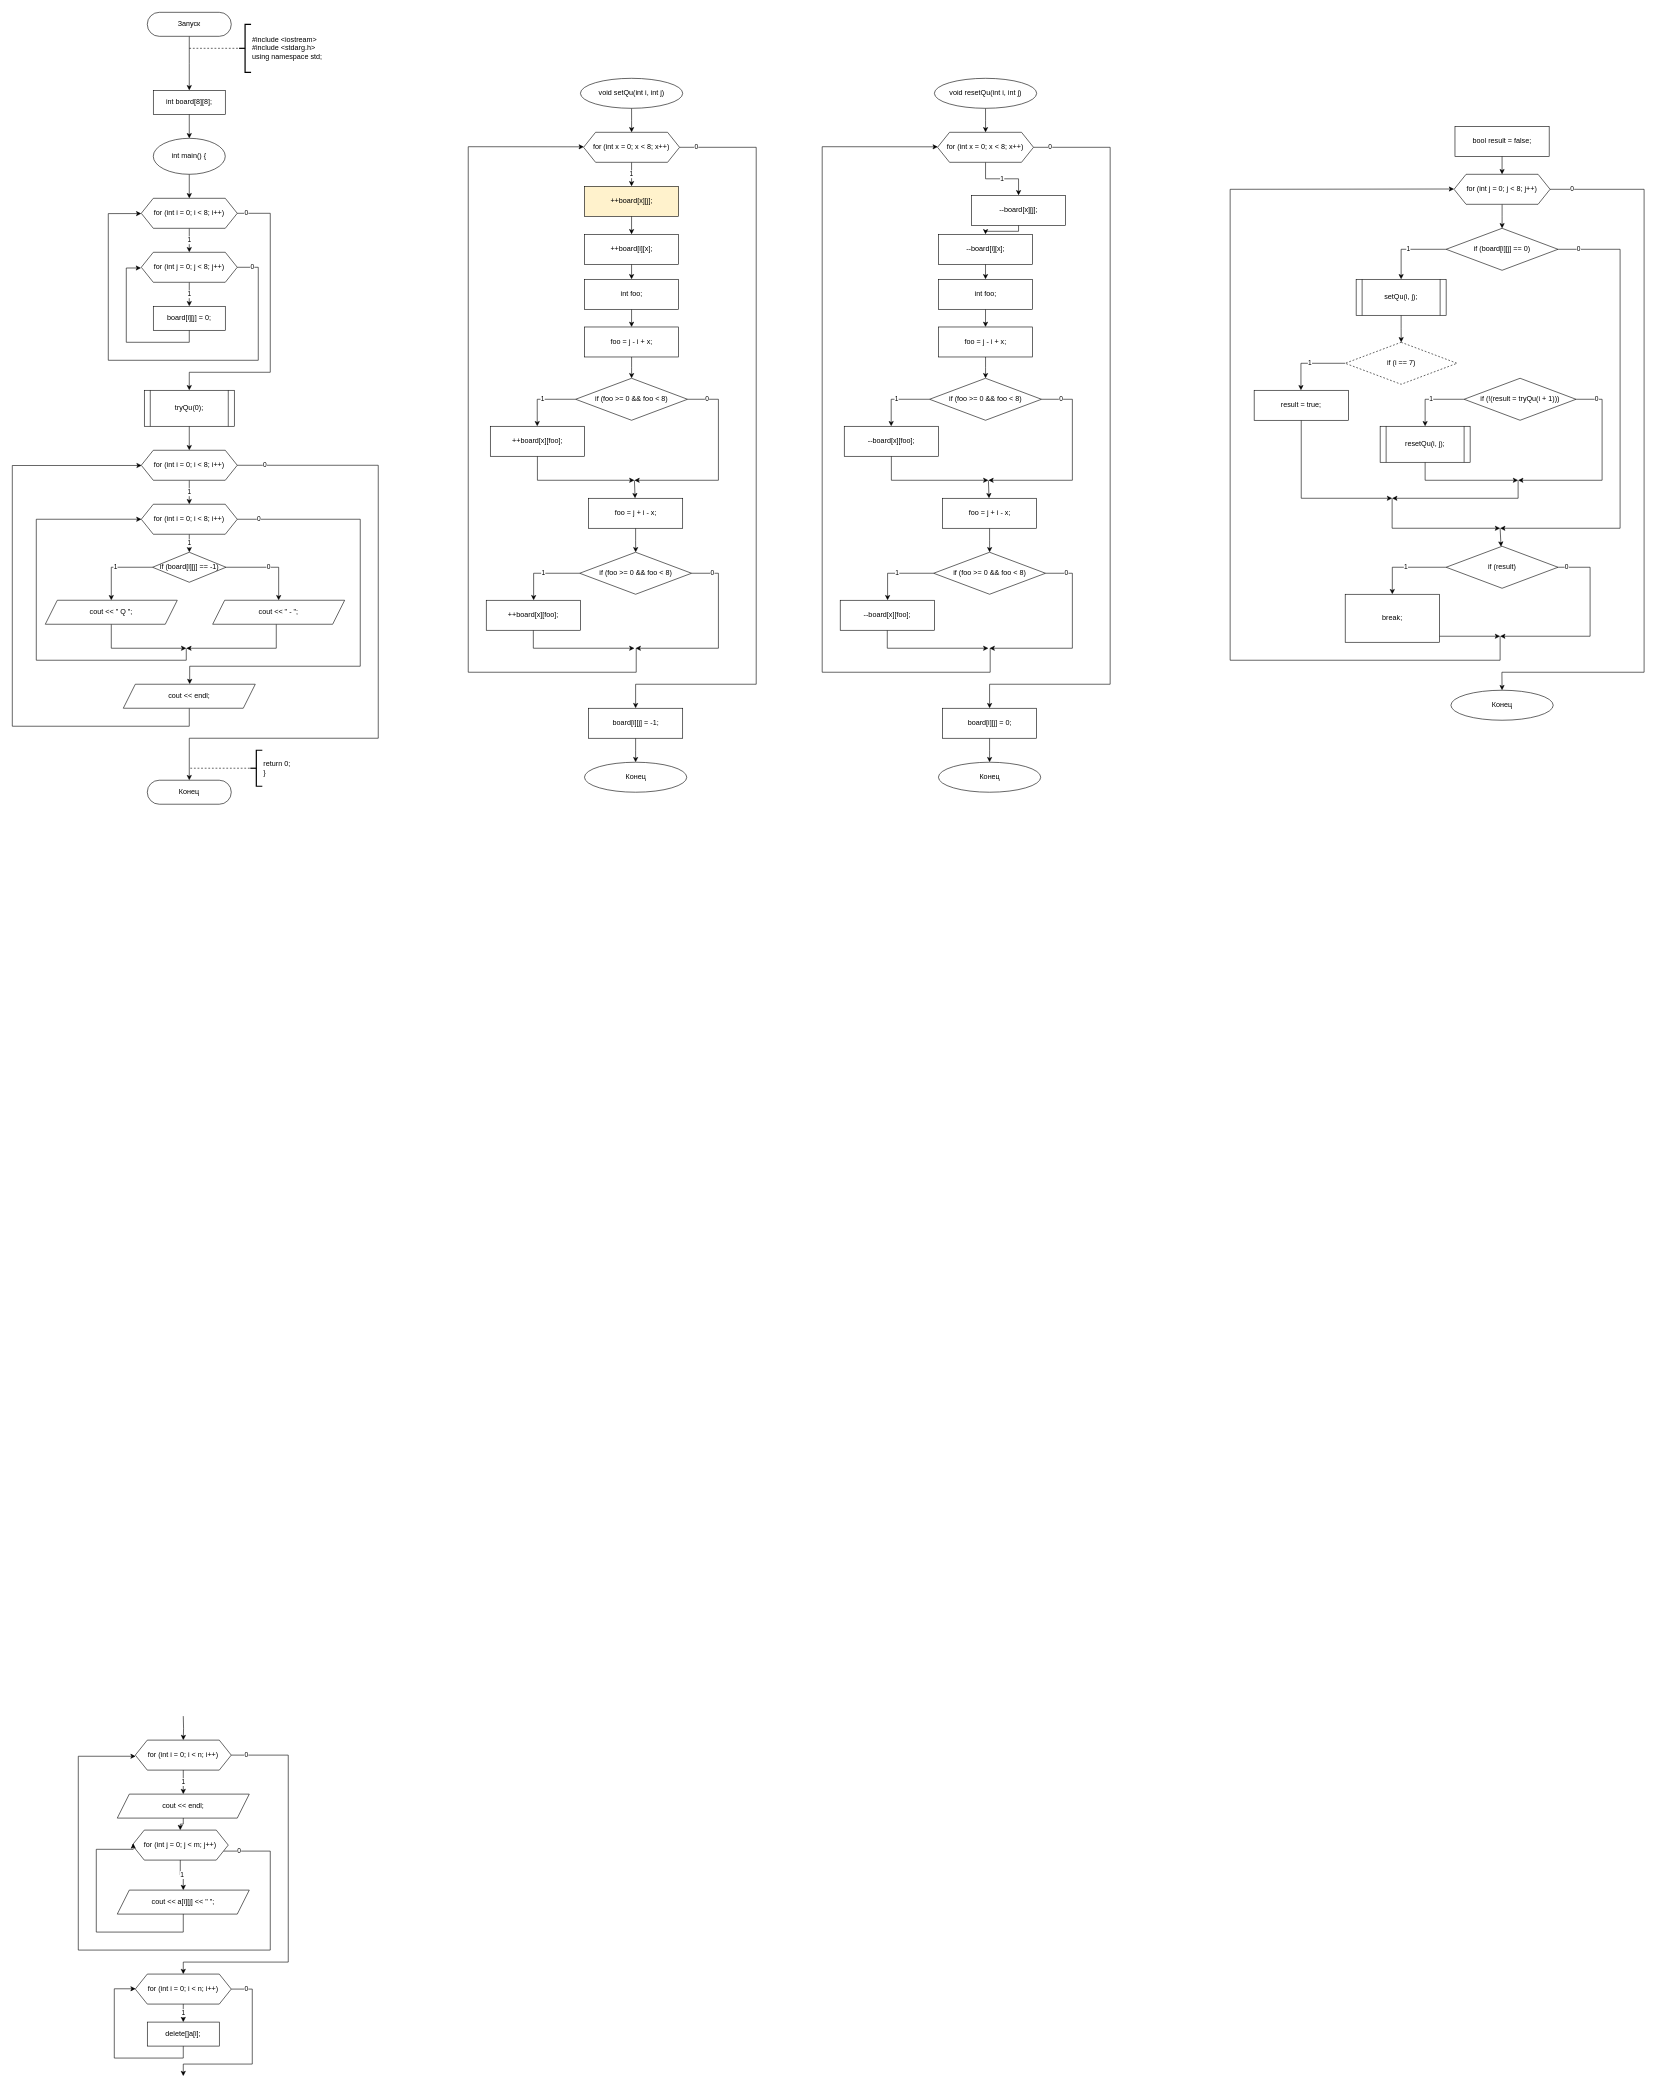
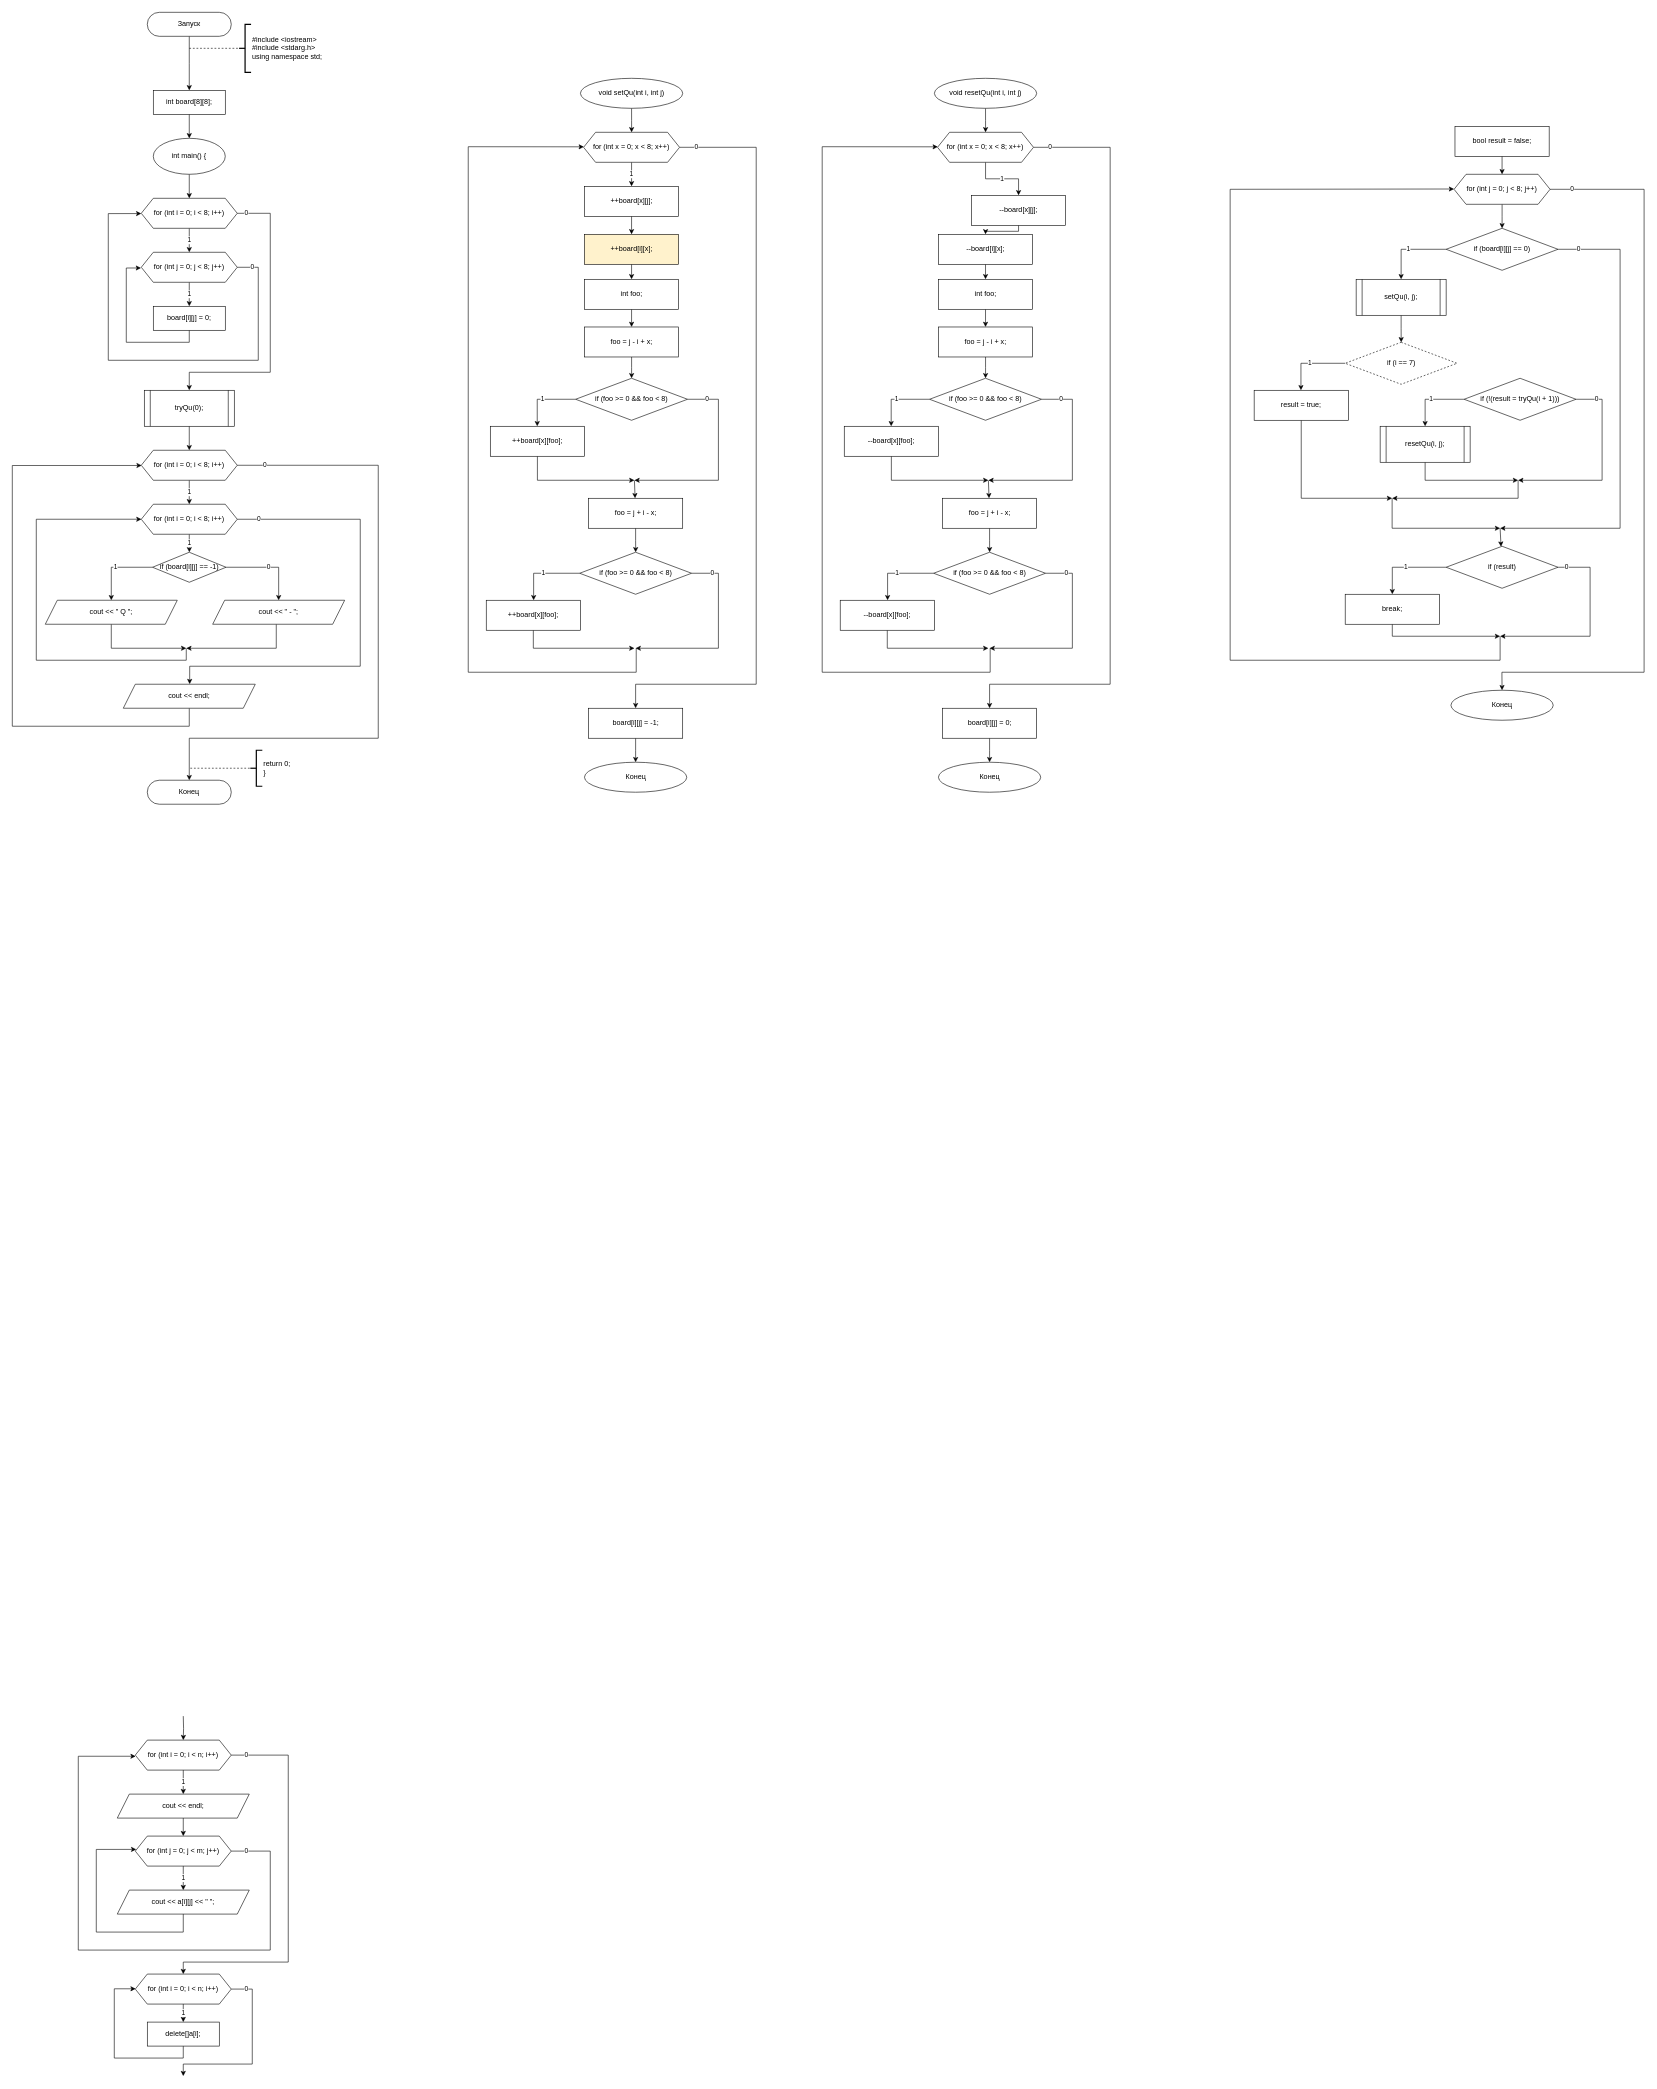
(632, 201) -> (632, 201)
(632, 249) -> (632, 249)
(1392, 618) -> (1392, 609)
(180, 1845) -> (183, 1851)
